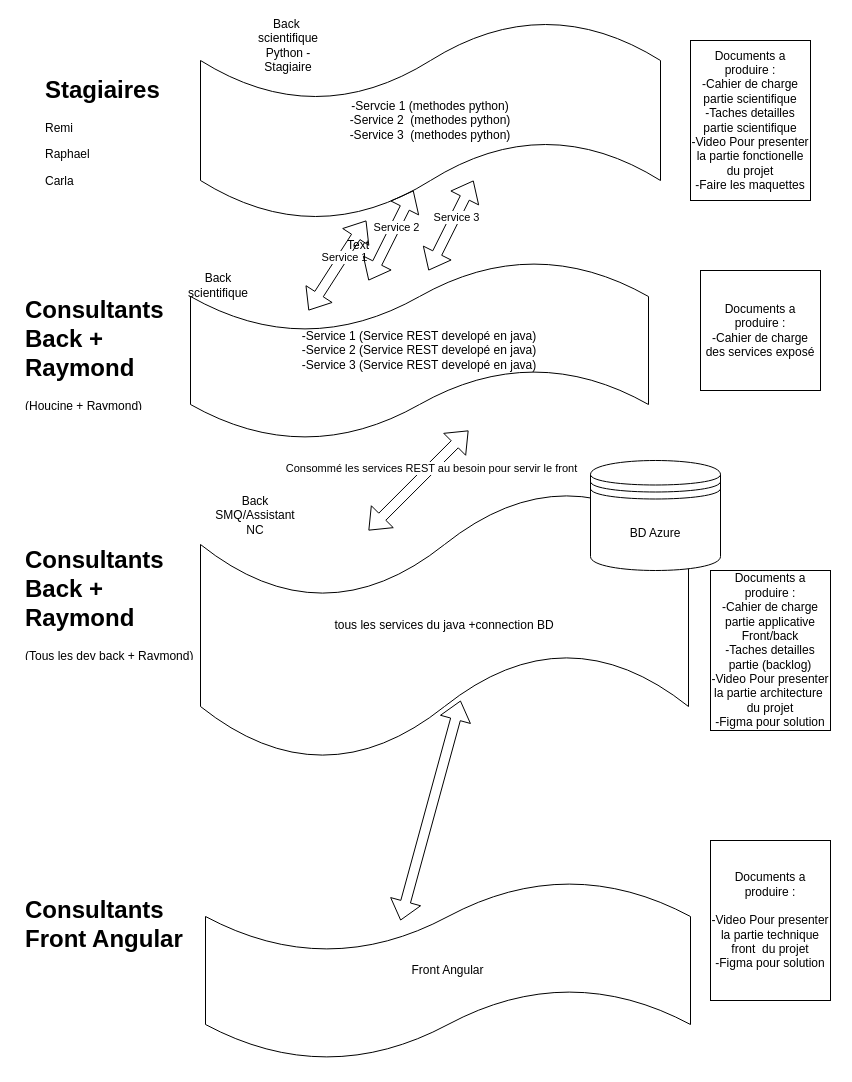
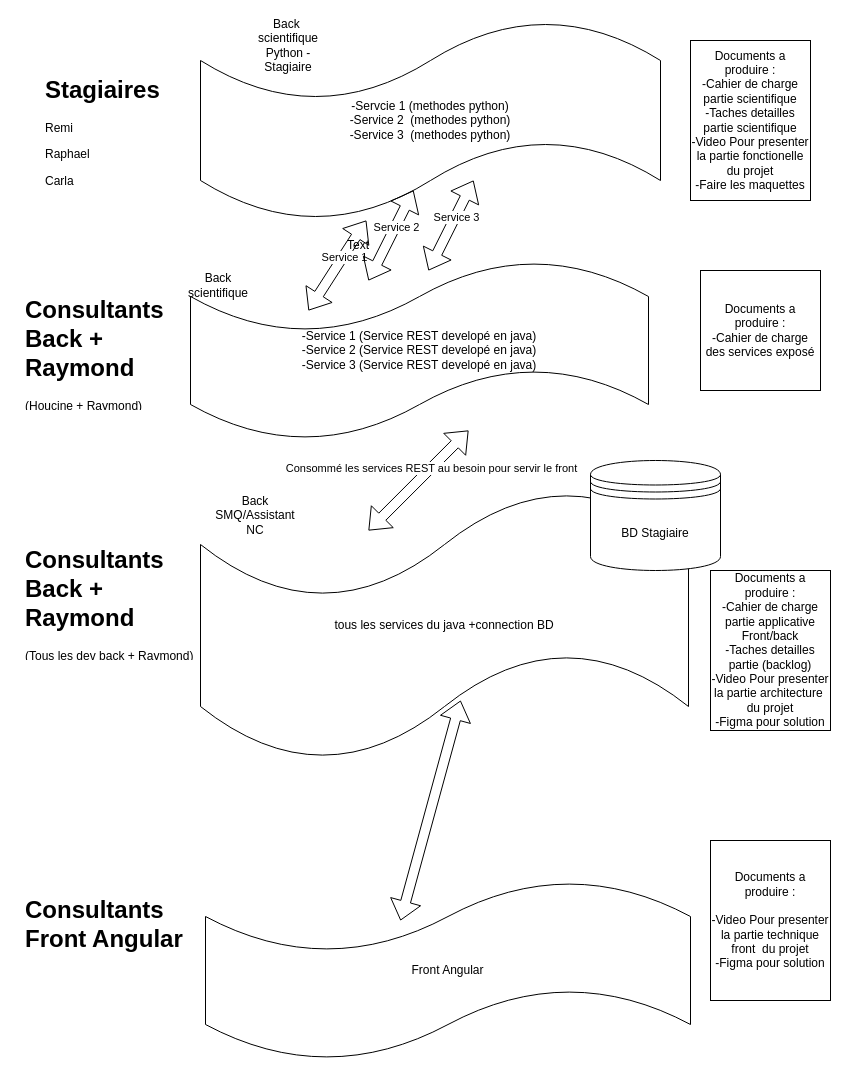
(656, 534) -> (656, 534)
